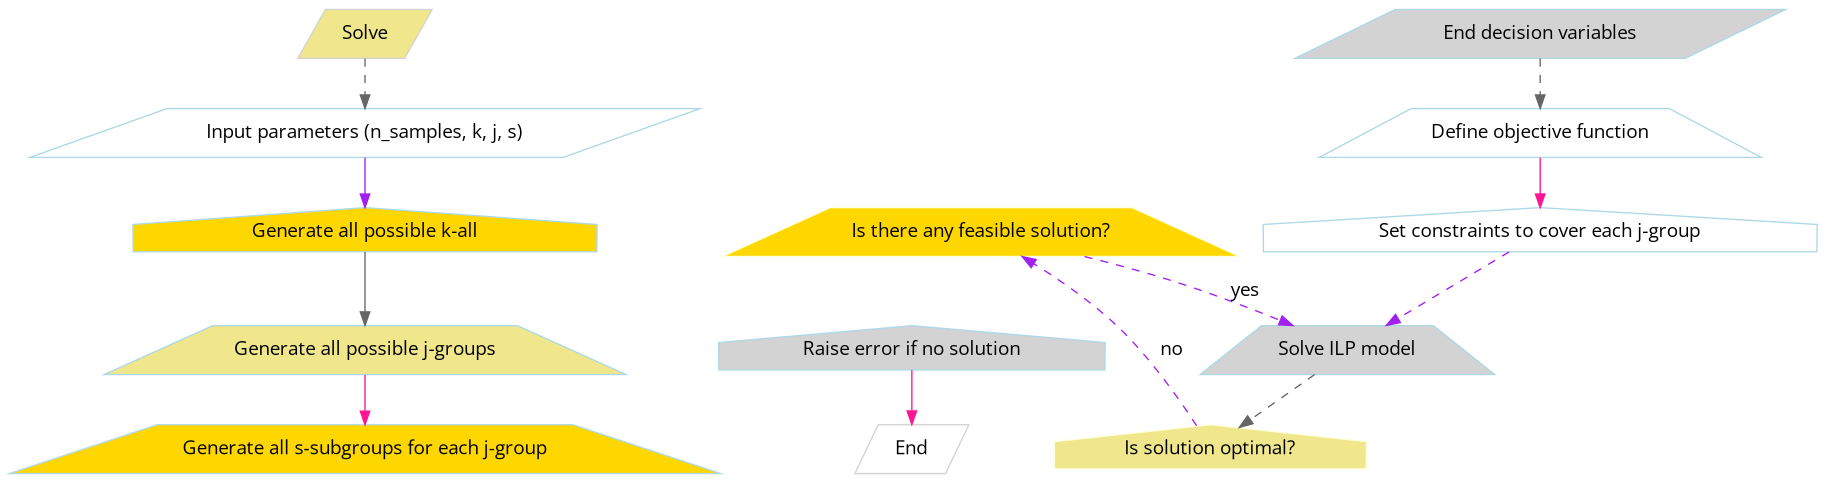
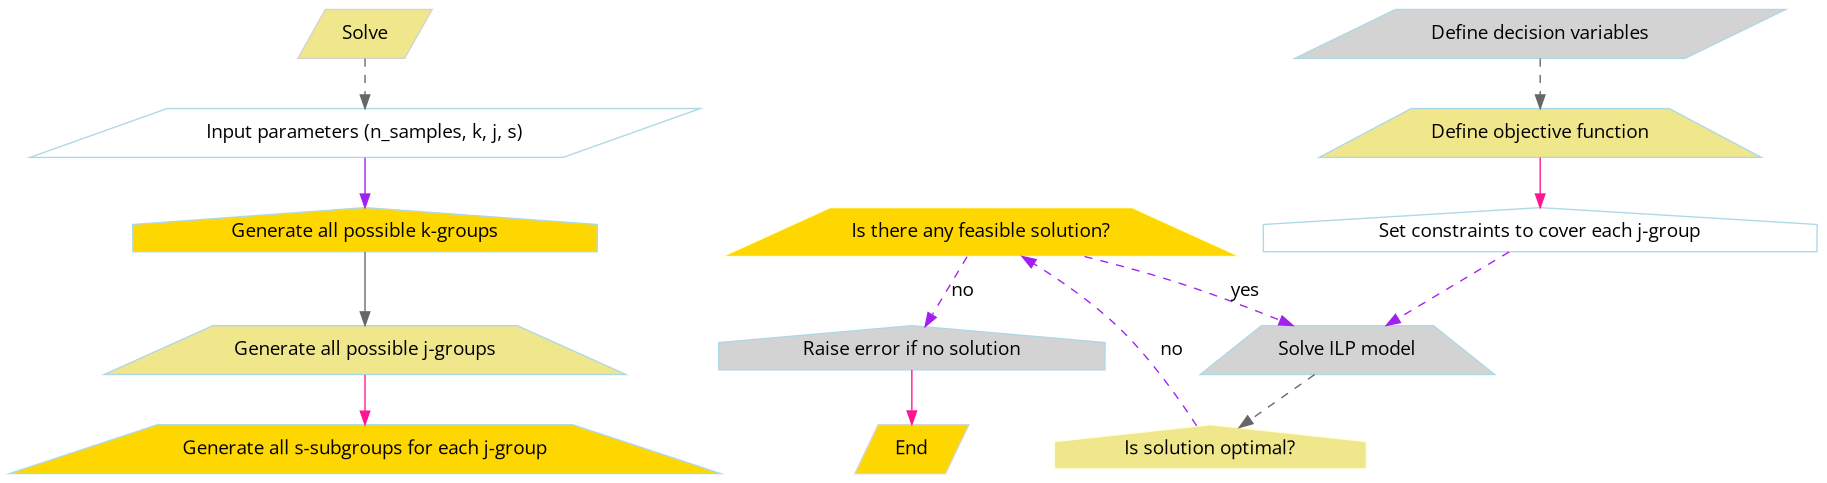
(1540, 34) -> (1540, 34)
(1540, 133) -> (1540, 133)
(365, 232) -> (365, 232)
none -> (950, 286)
(912, 449) -> (912, 449)
